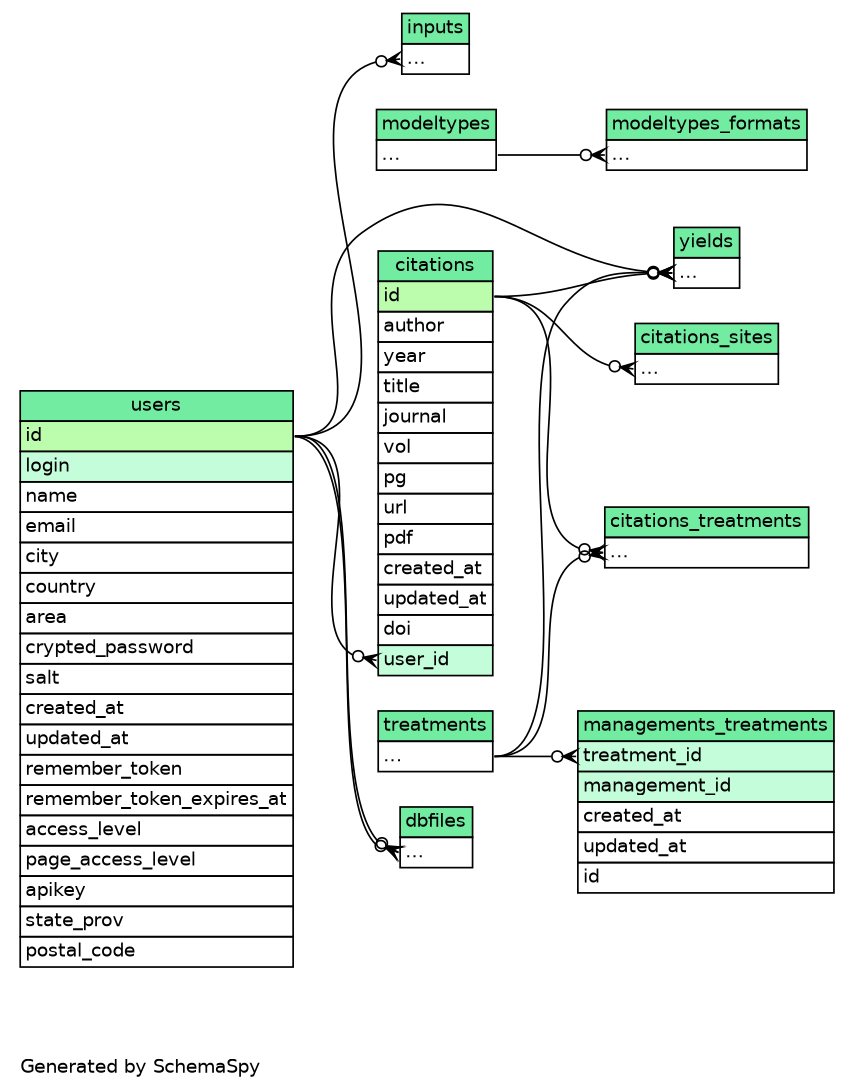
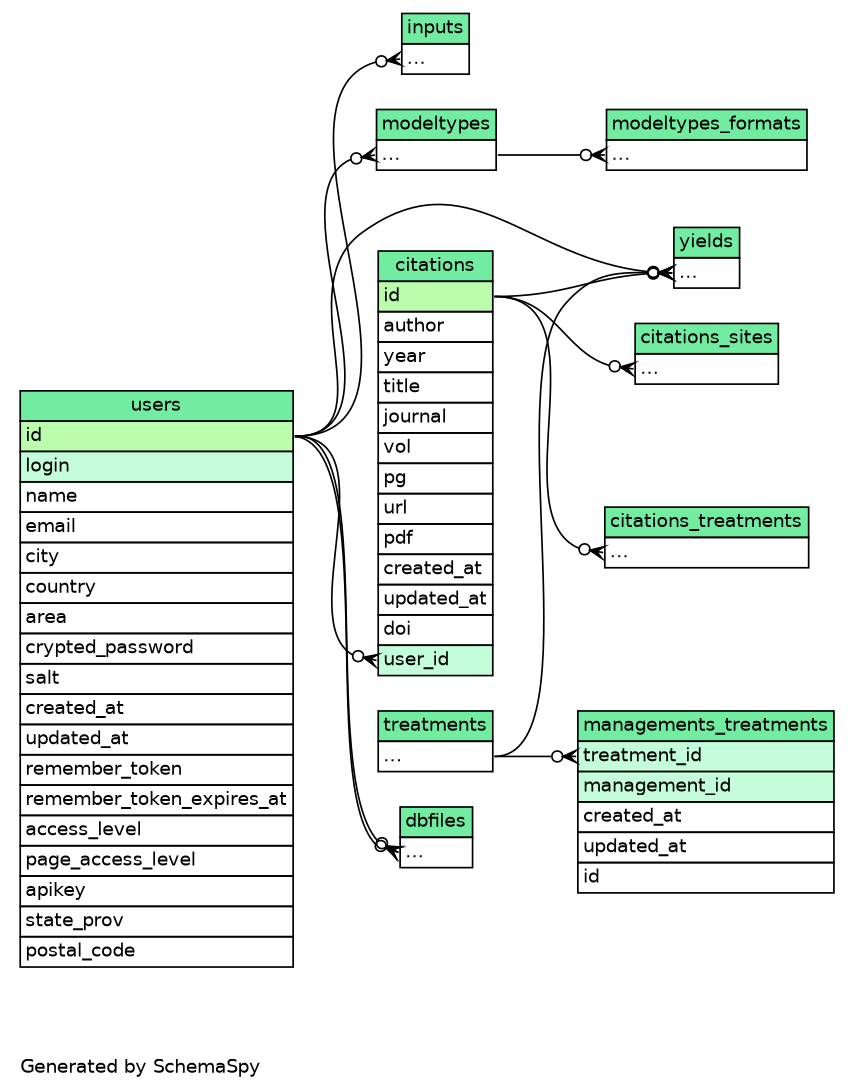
none -> (329, 261)
(548, 667) -> none
